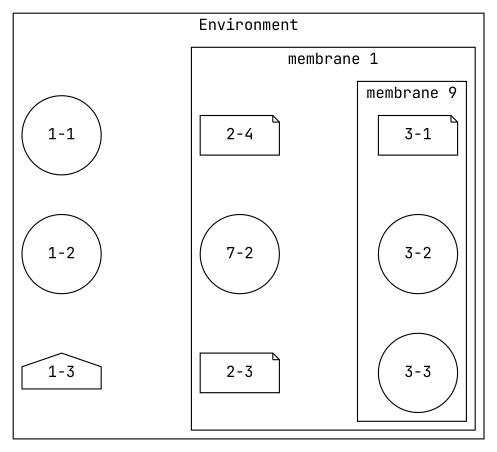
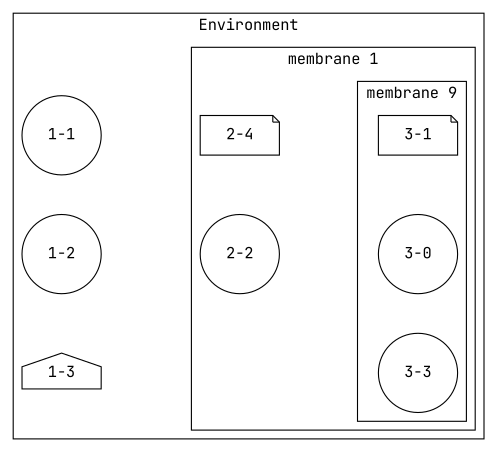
(240, 254) -> (240, 254)
(418, 254) -> (418, 254)
(240, 373) -> none
